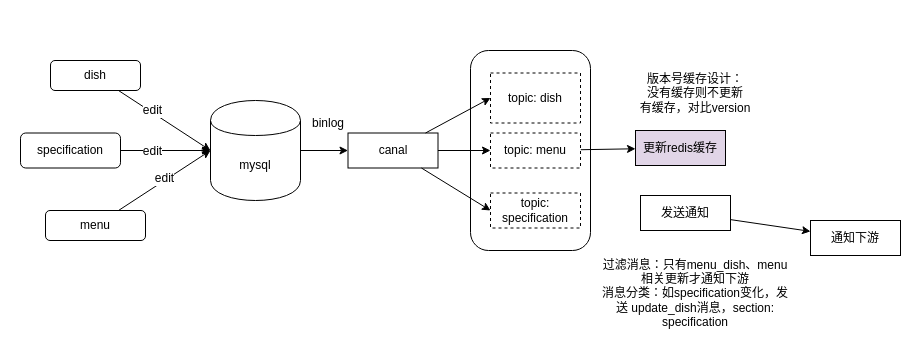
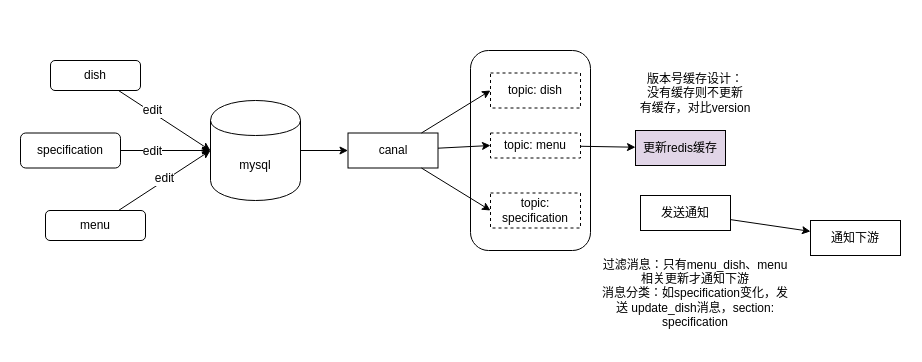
(536, 98) -> (536, 91)
(328, 123) -> none
(536, 151) -> (536, 146)
